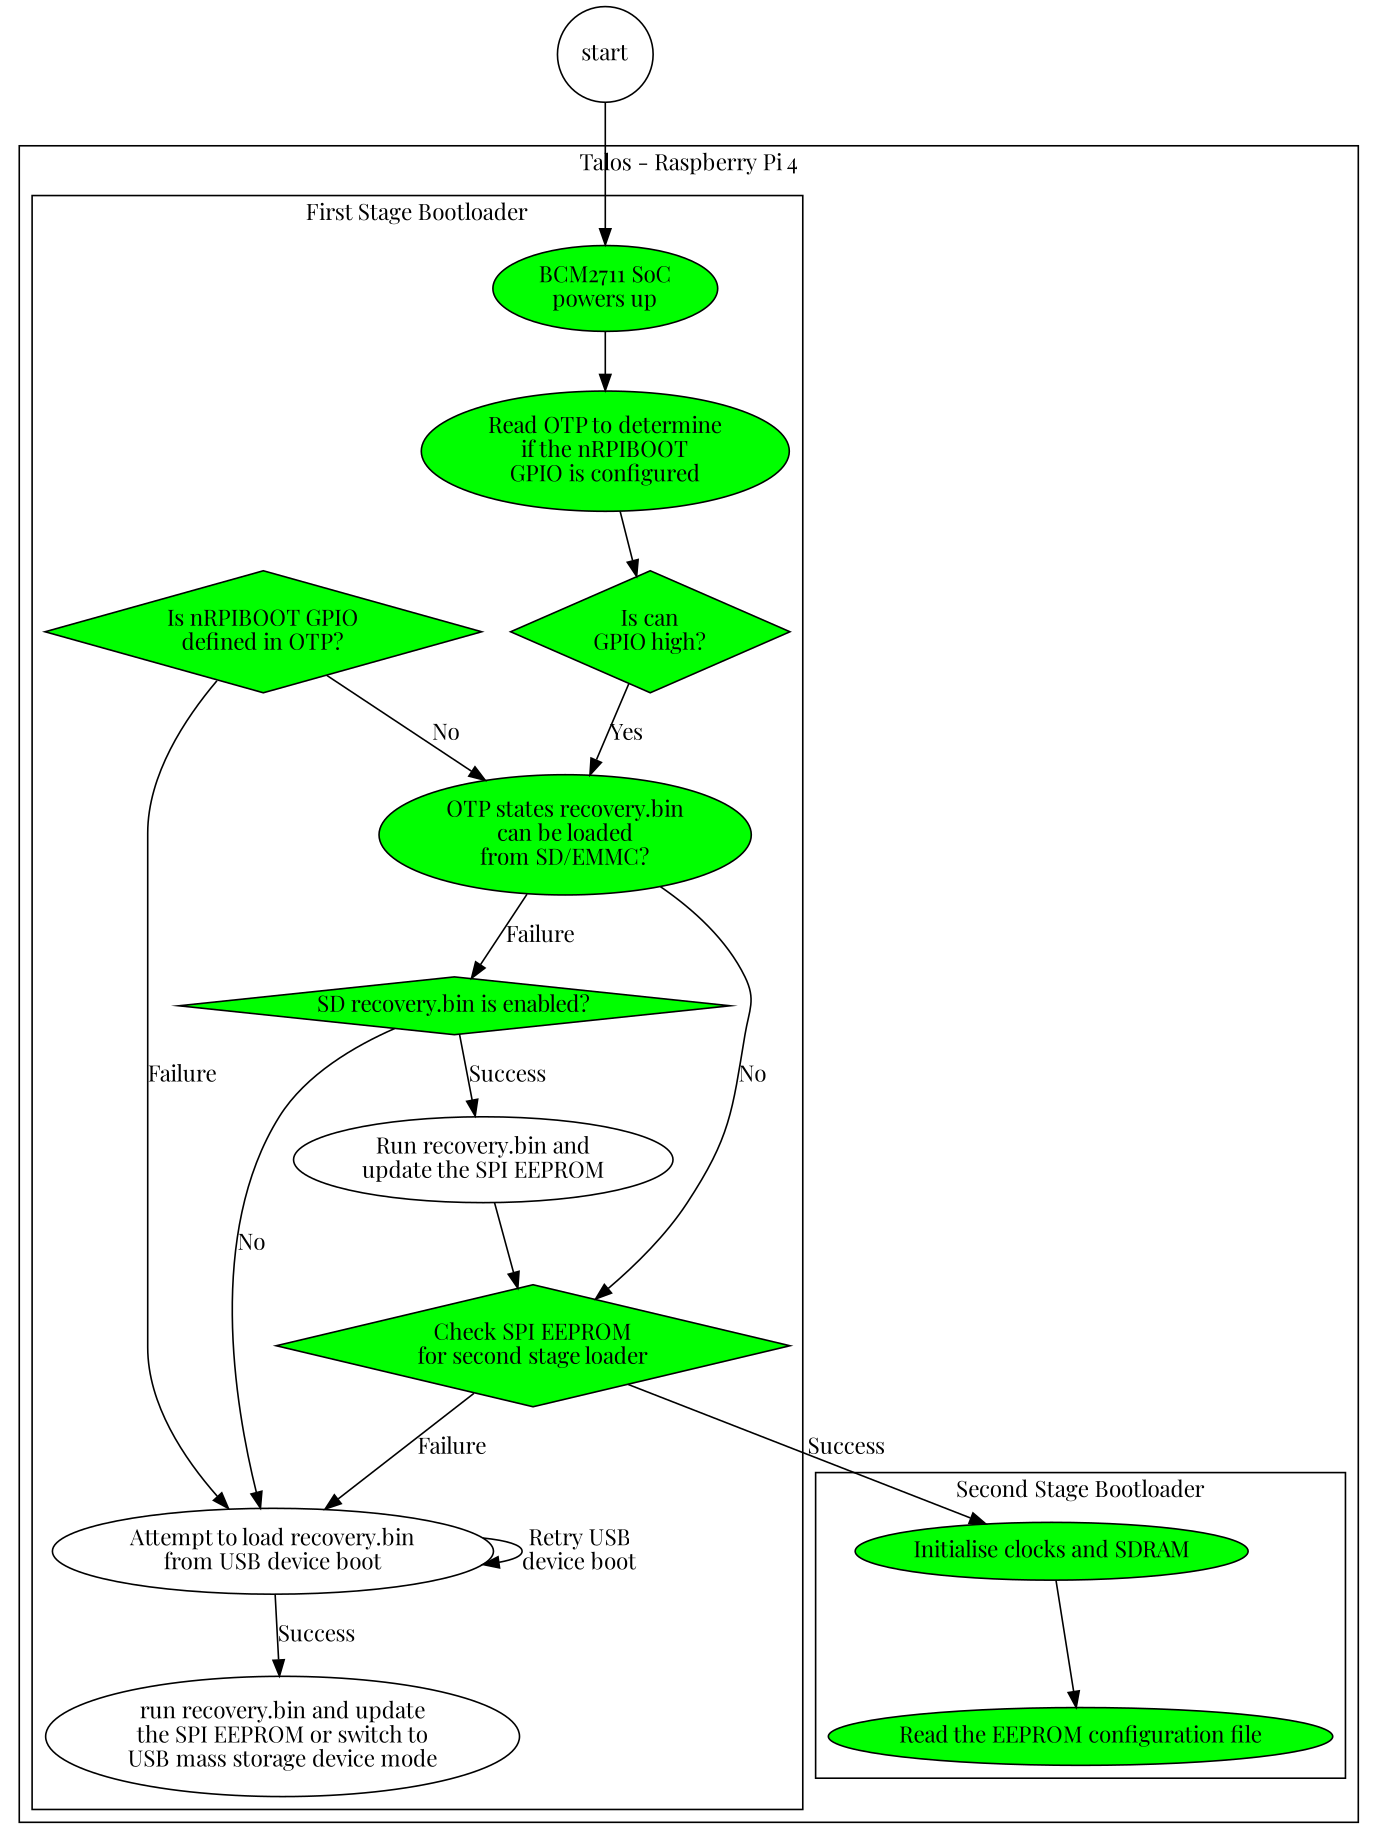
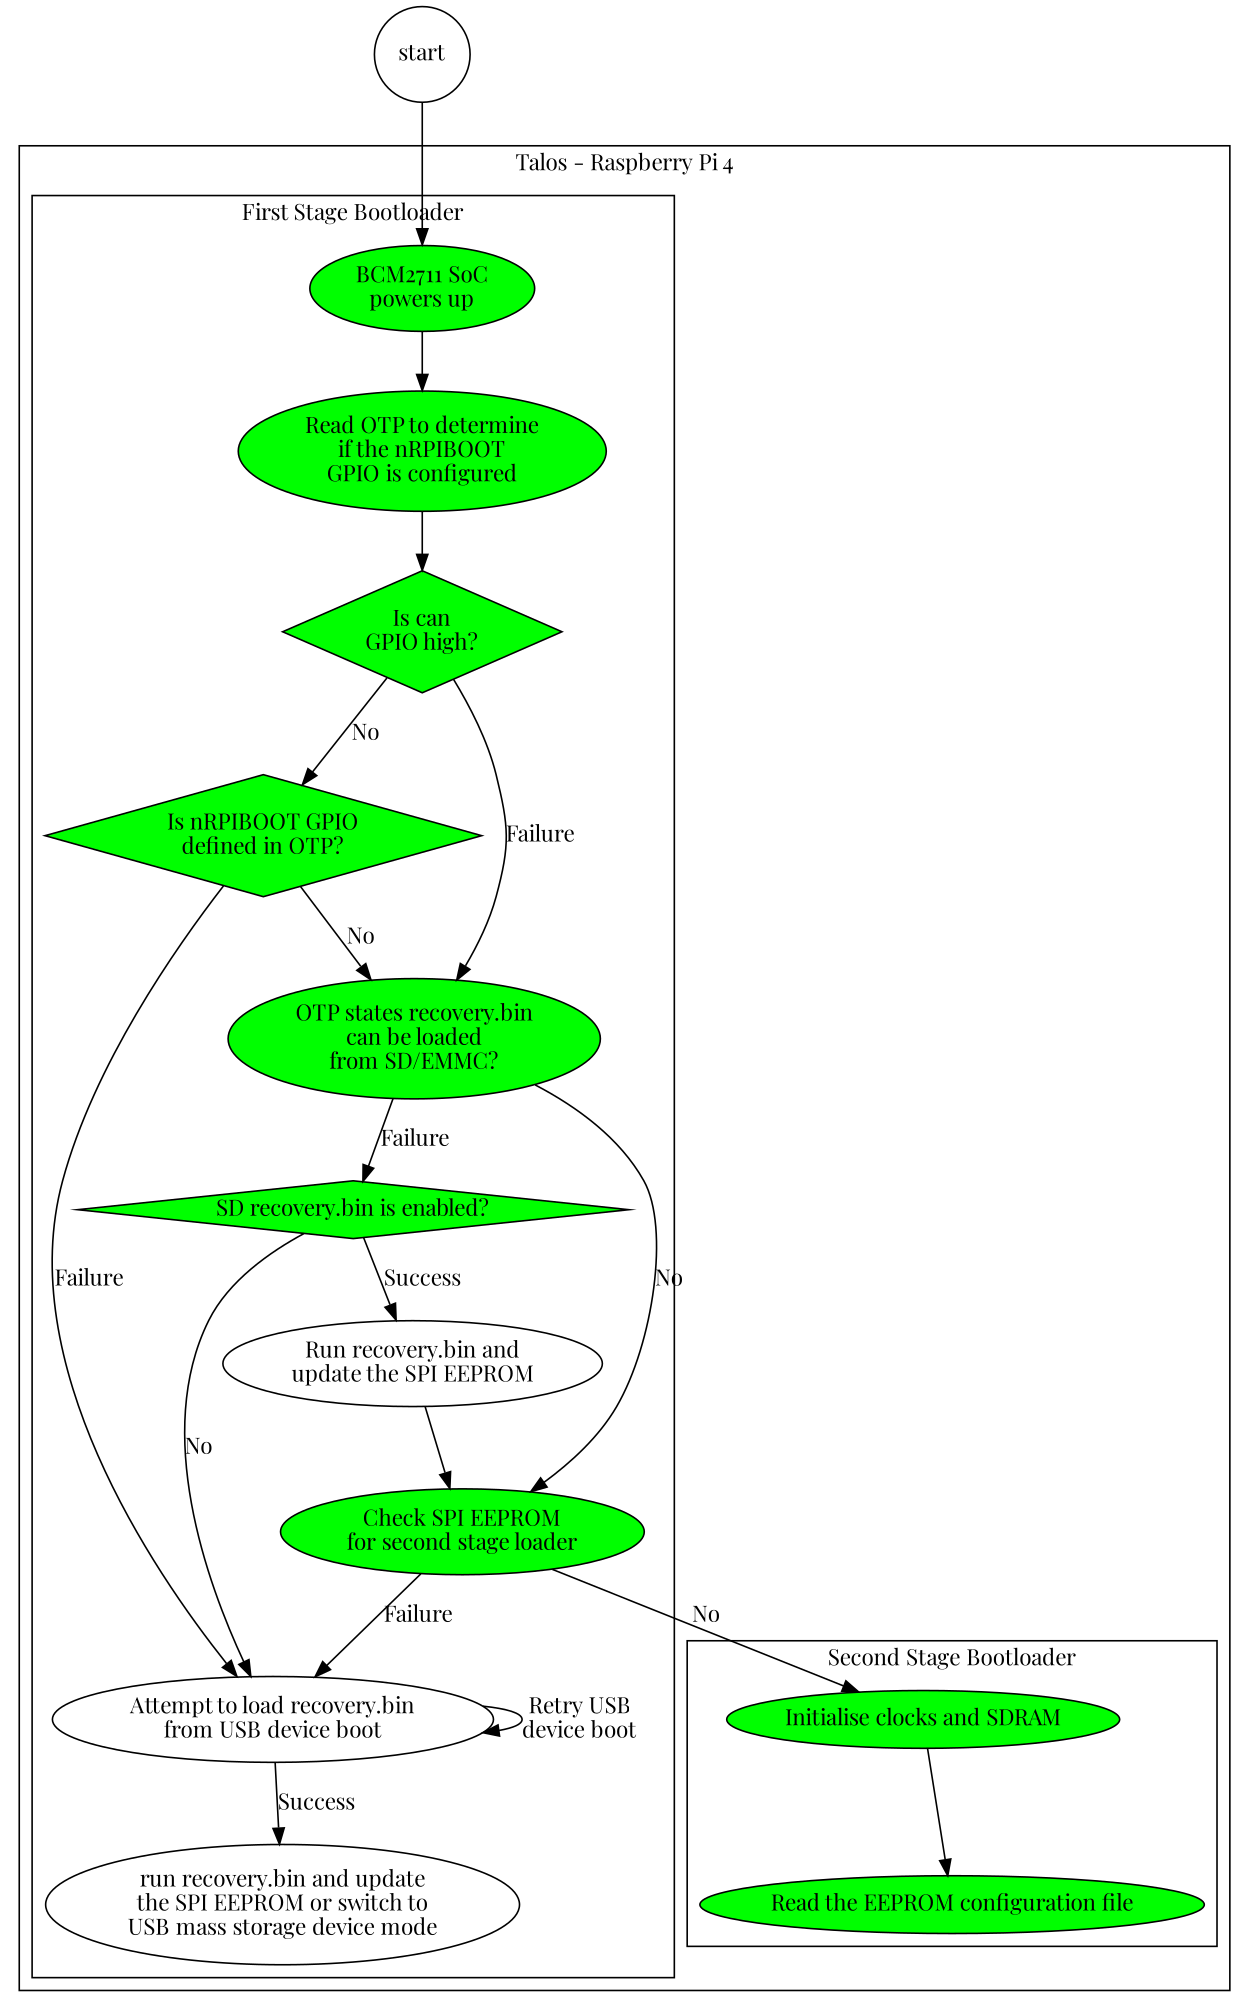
none -> (350, 725)
(627, 734) -> (540, 836)
(533, 1346) -> (462, 1532)
(847, 1448) -> (706, 1616)
